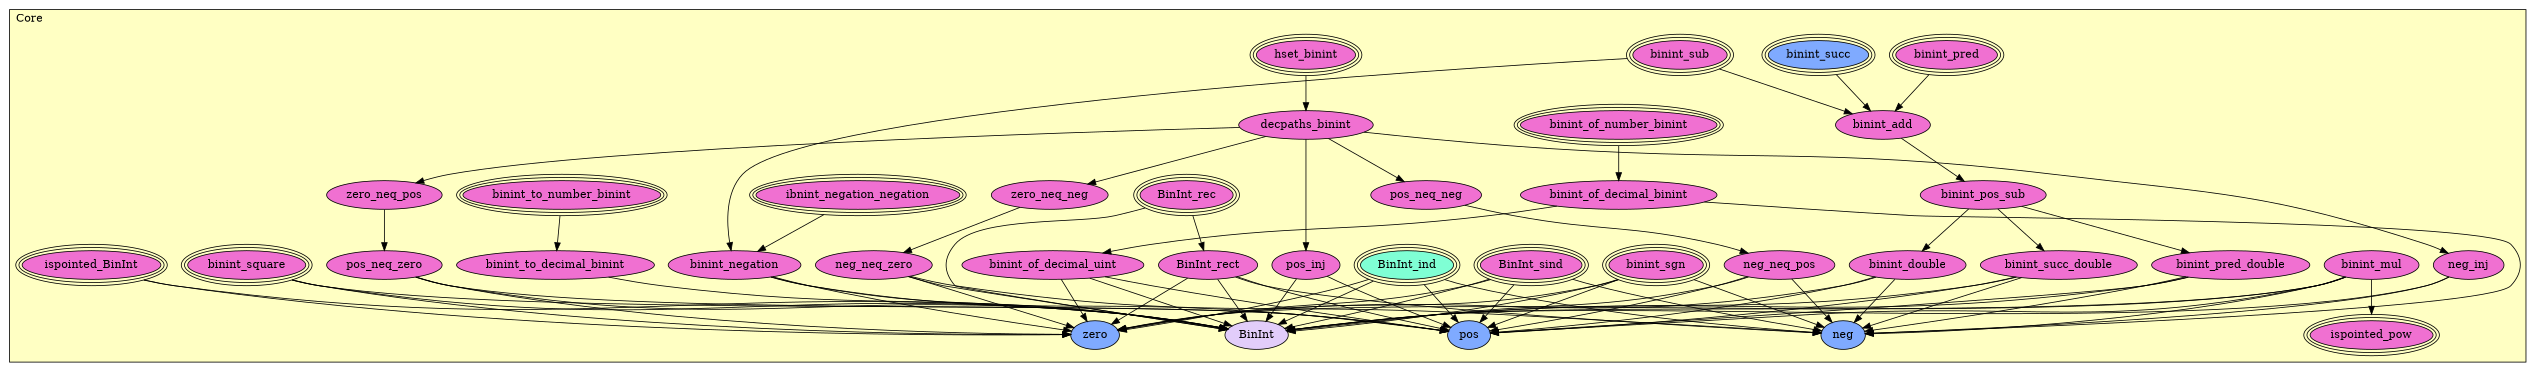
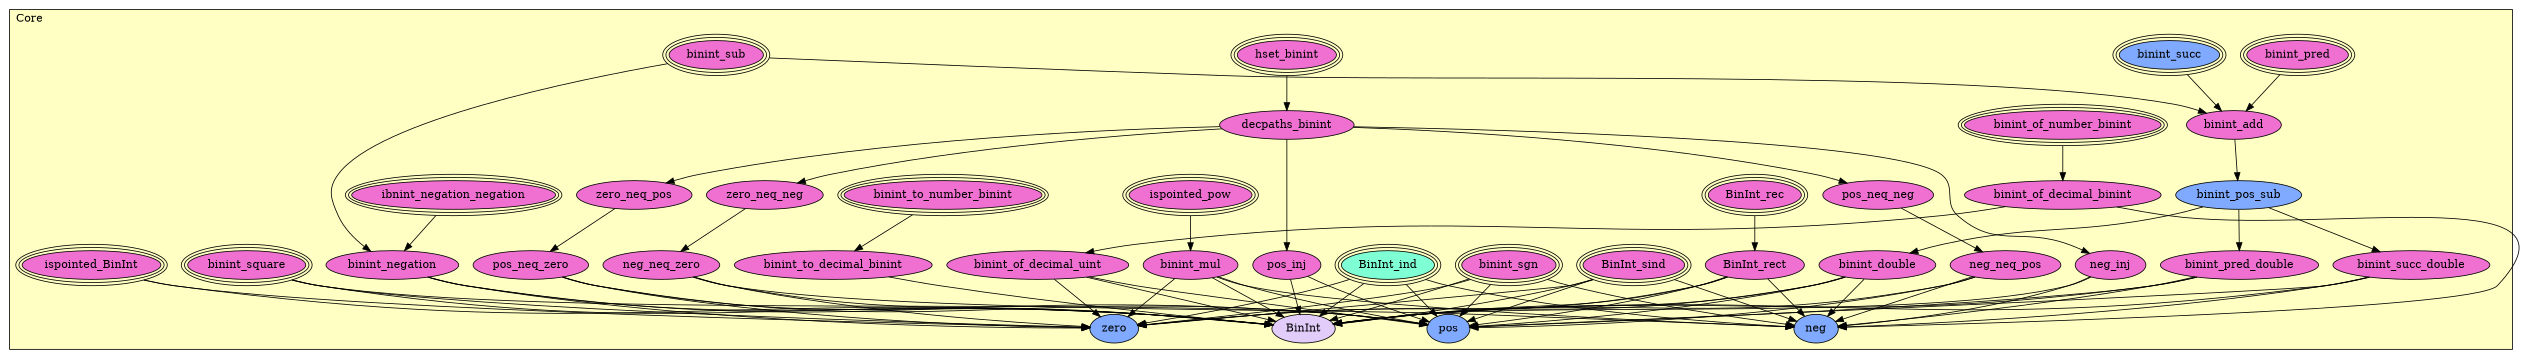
(1983, 195) -> (2239, 195)
(948, 275) -> (1594, 306)
(2372, 290) -> (1191, 229)
